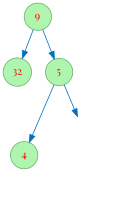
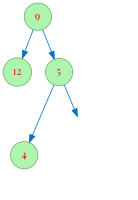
(17, 72) -> (17, 72)
